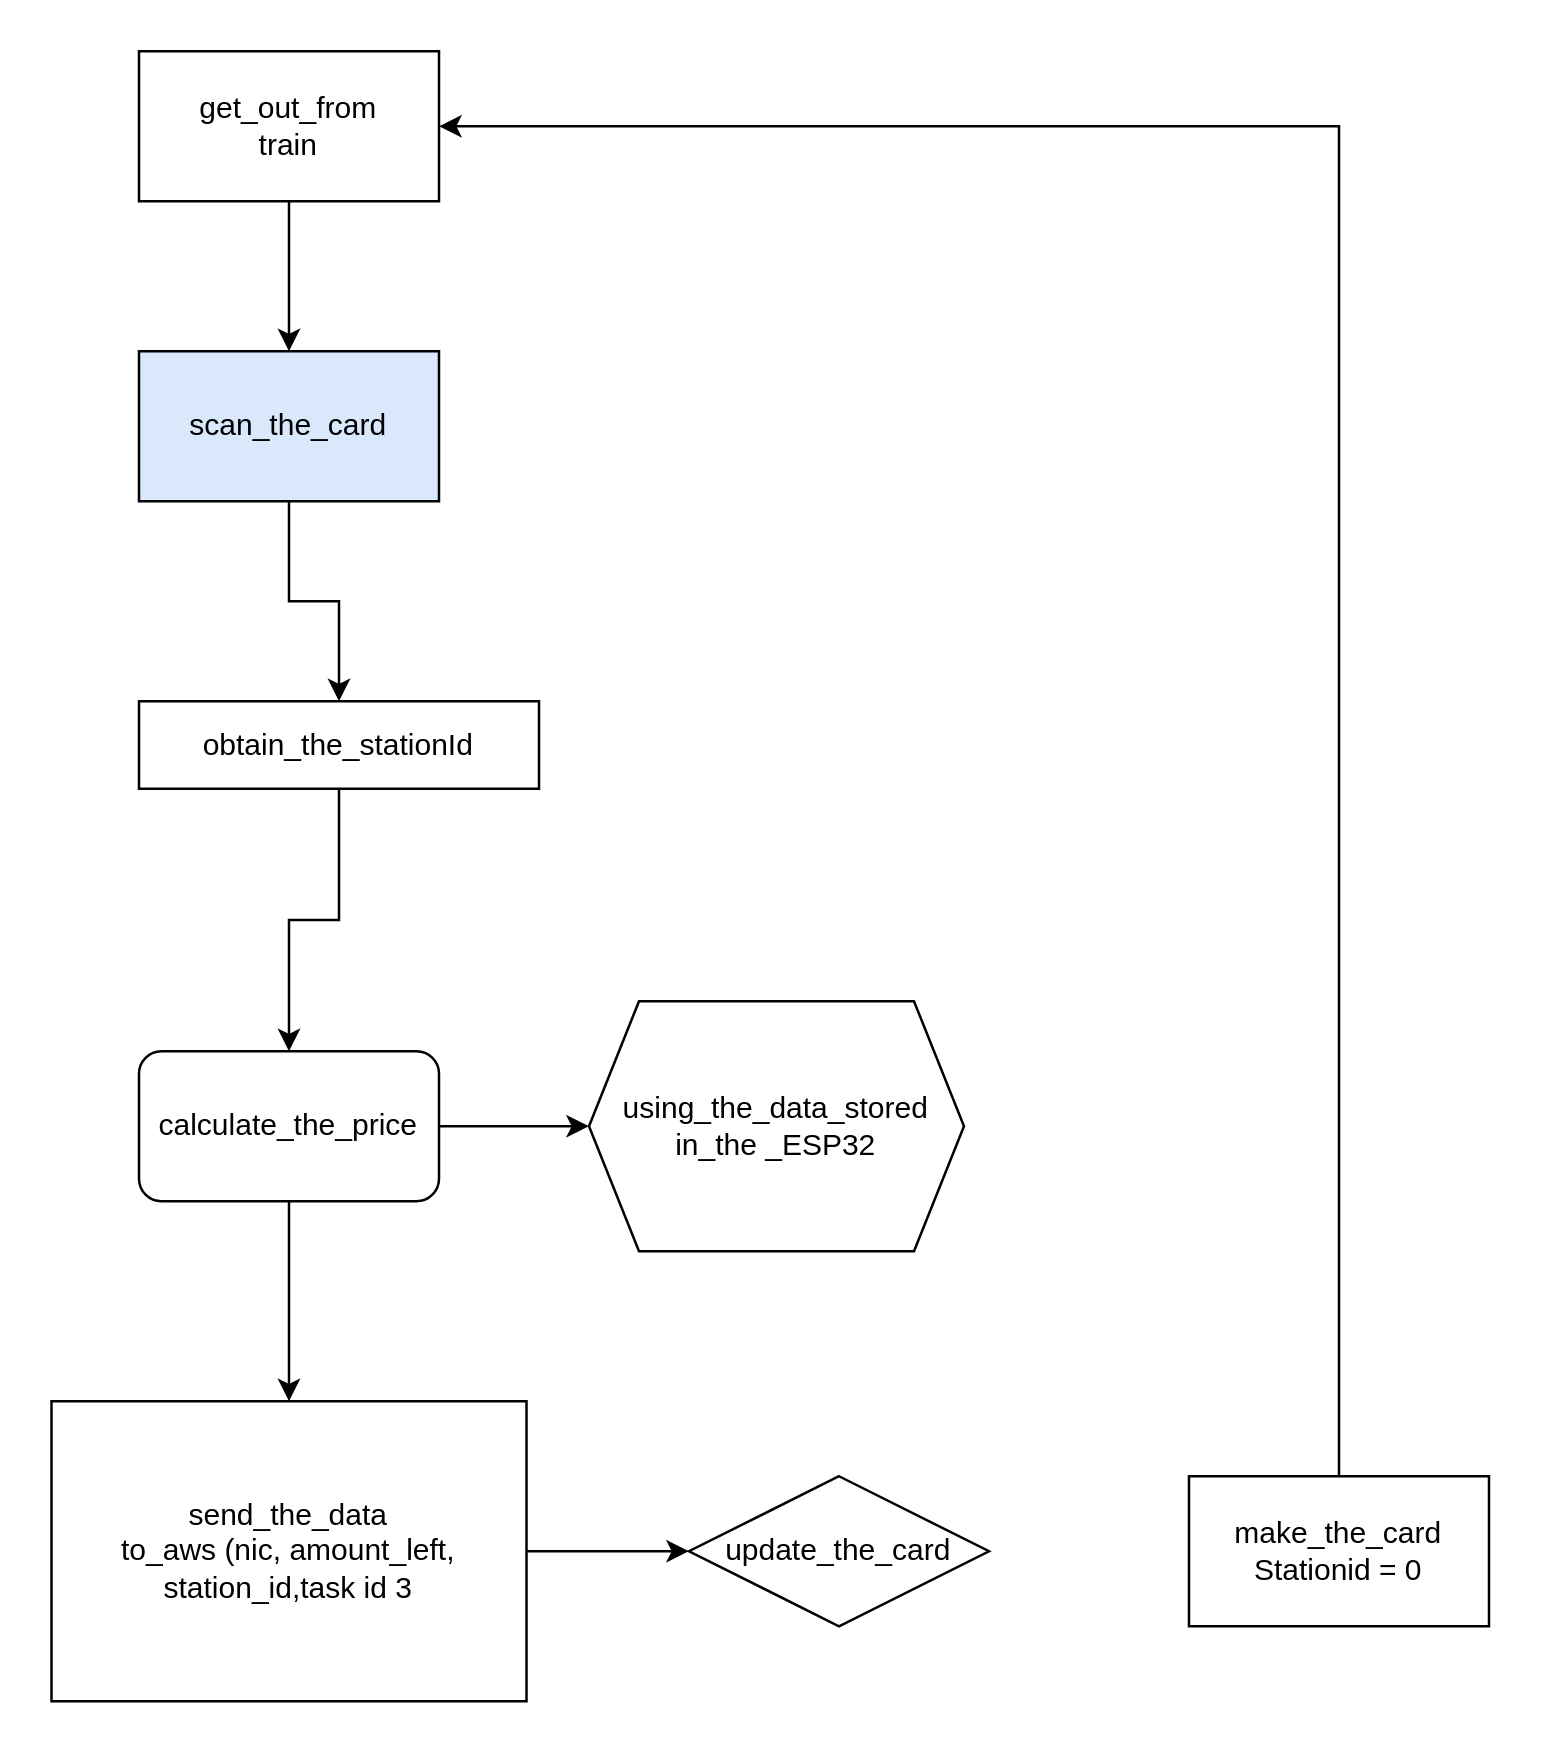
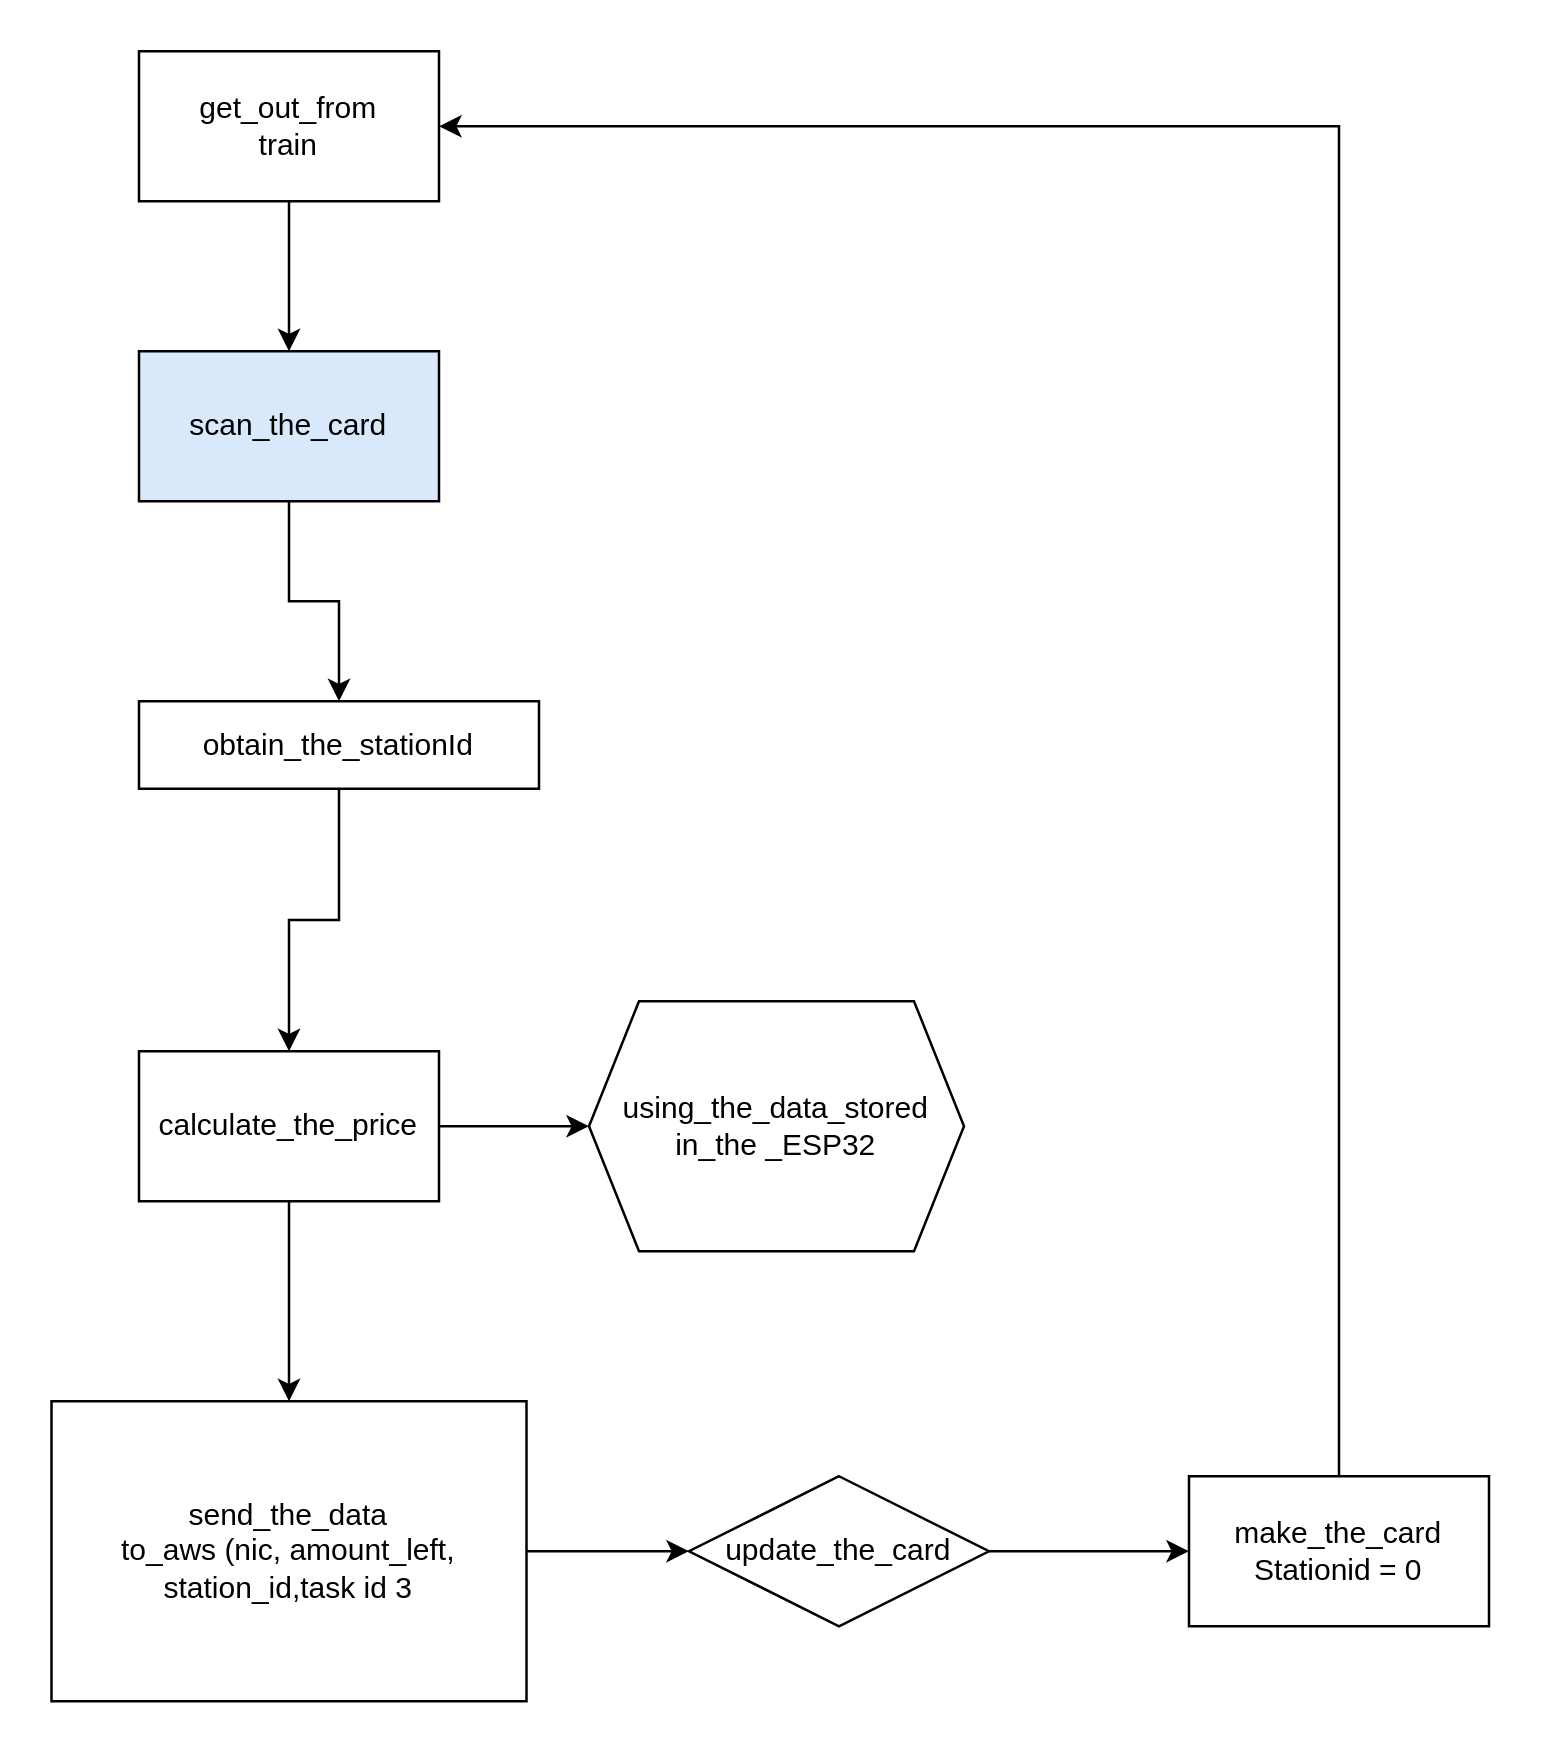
(289, 1126) -> (289, 1126)
none -> (1081, 1551)
